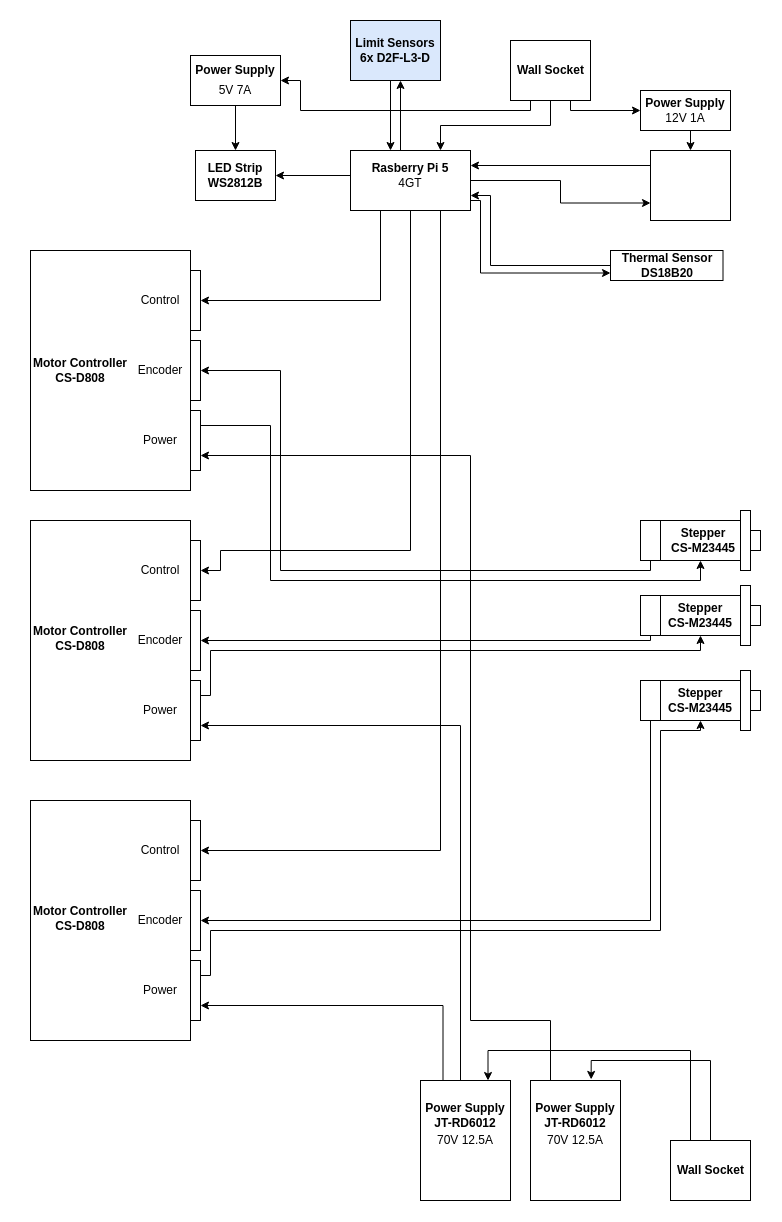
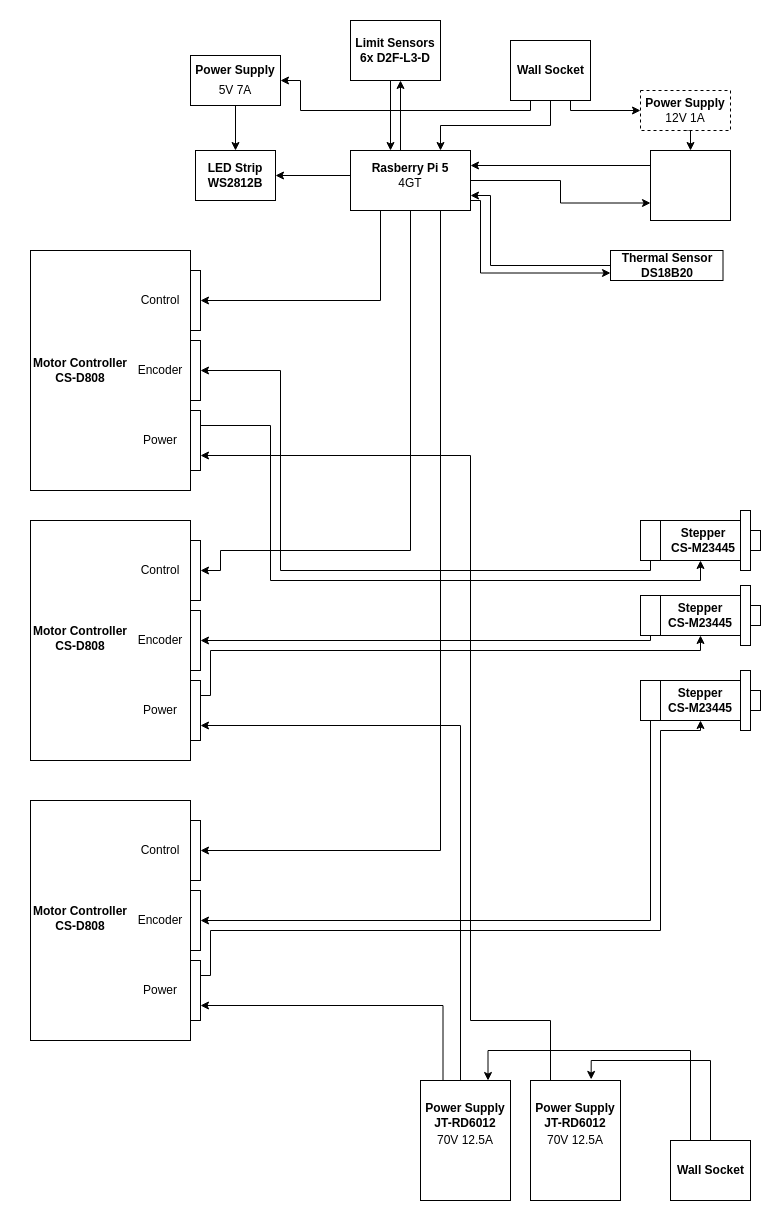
(396, 51) -> (396, 51)
(686, 111) -> (686, 111)
